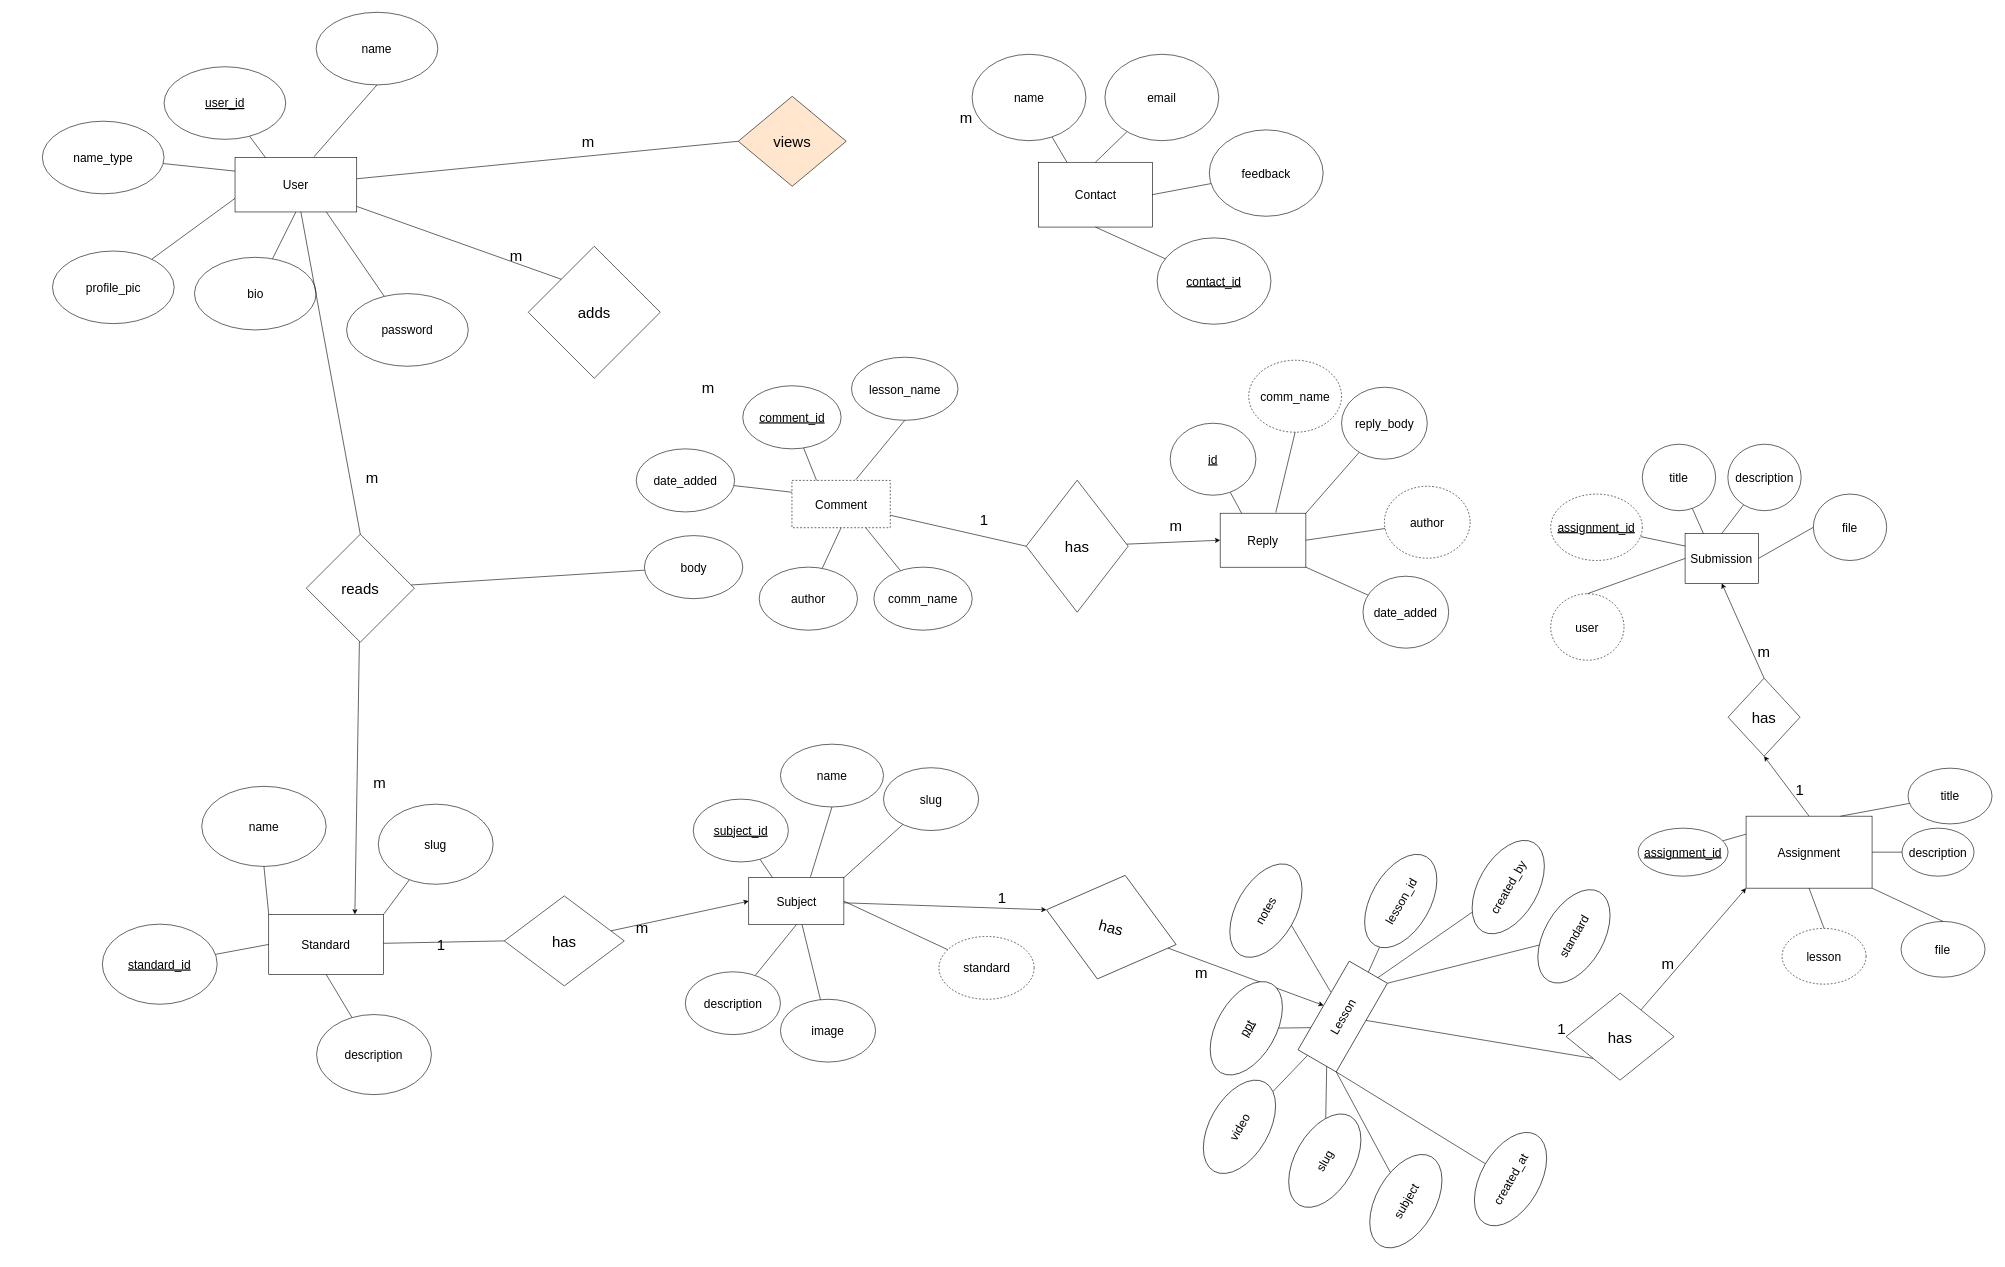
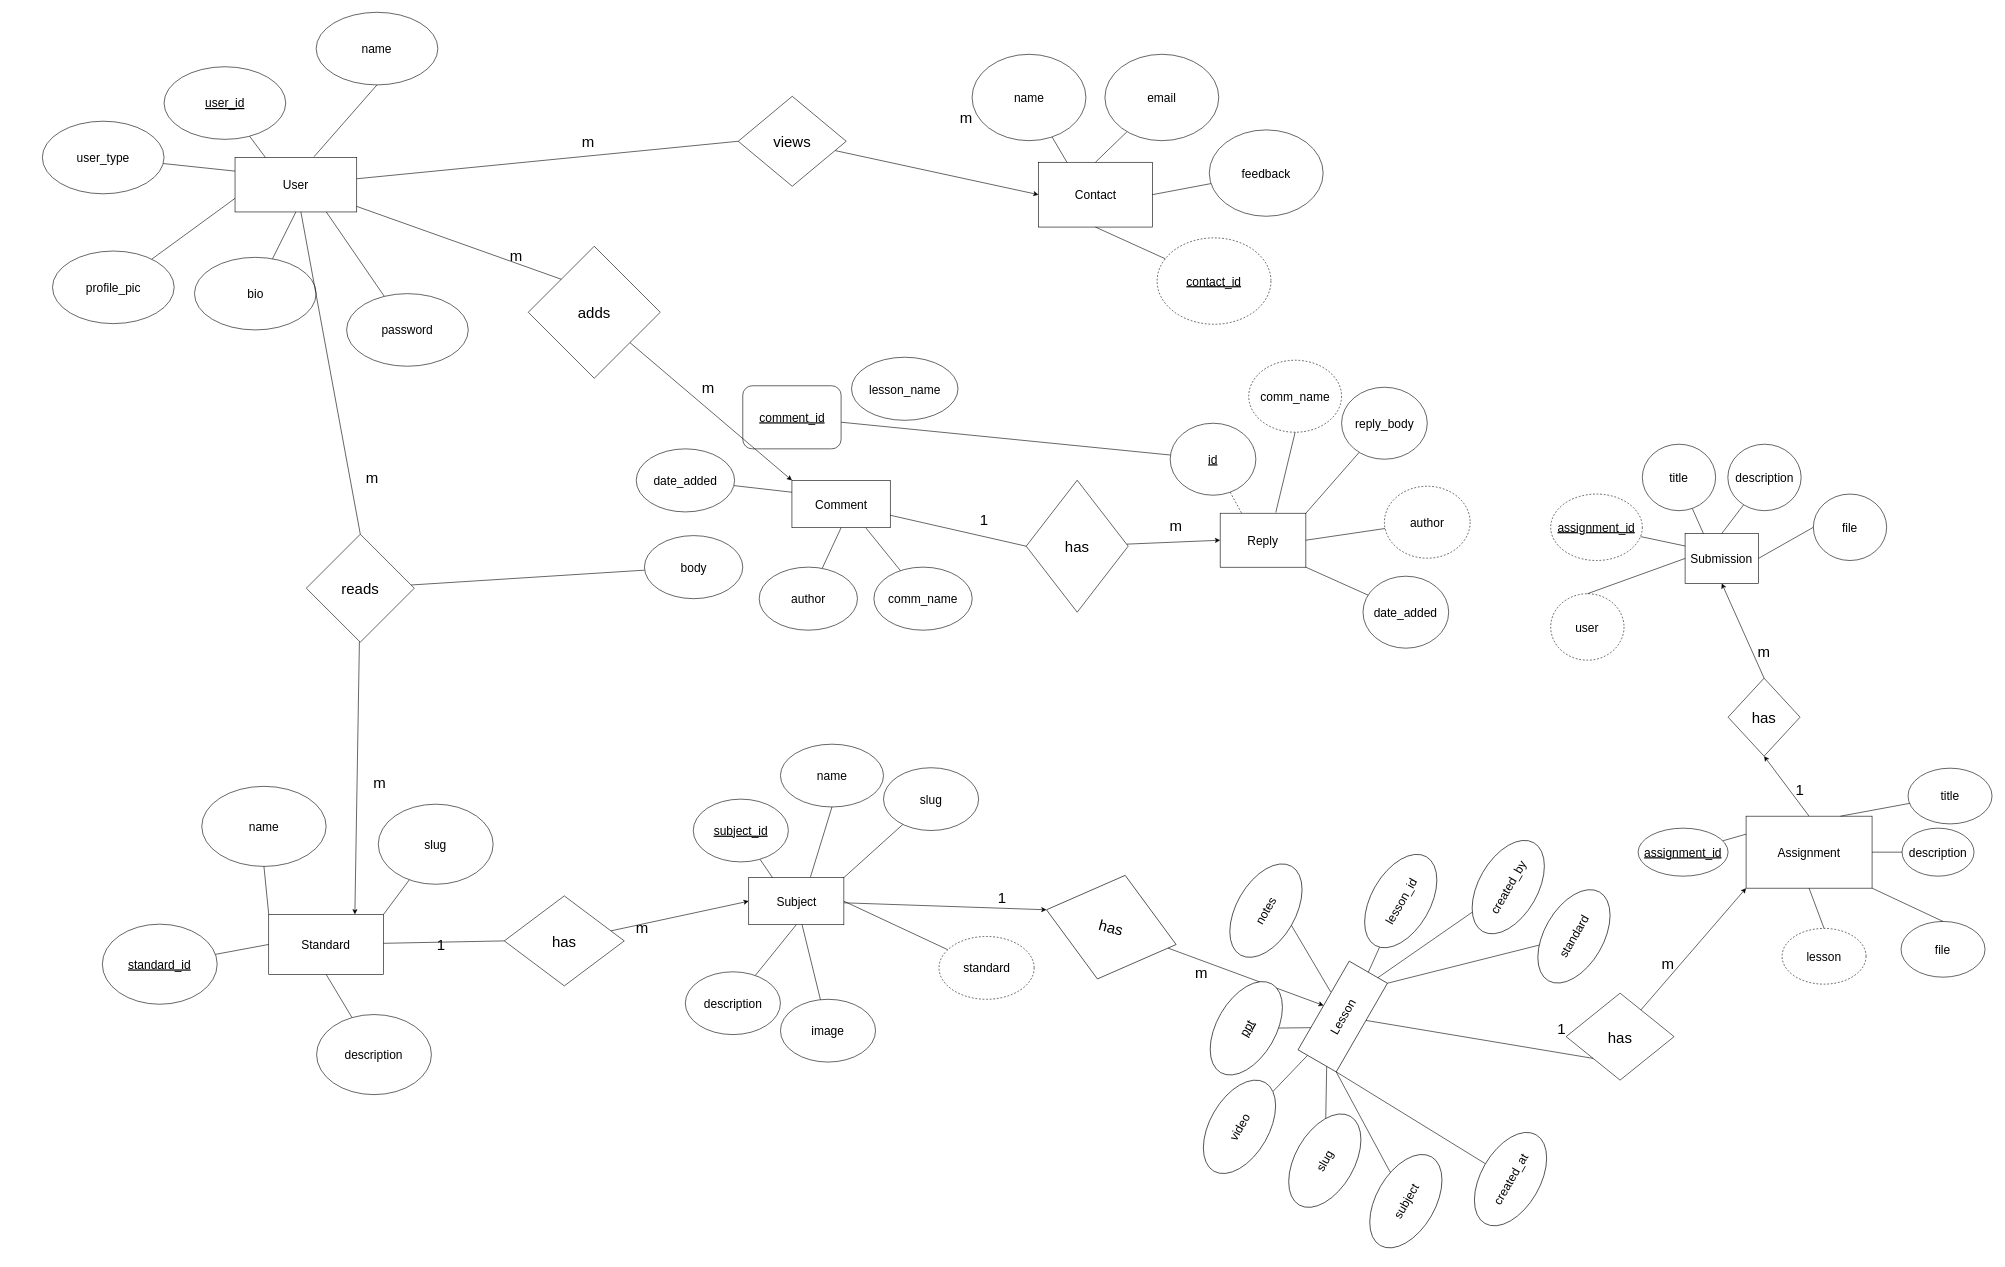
(792, 141) -> (792, 141)
(103, 158) -> (103, 158)
none -> (936, 172)
(1214, 281) -> (1214, 281)
none -> (710, 410)
(792, 417) -> (792, 417)
(880, 450) -> none
(810, 464) -> (1005, 439)
(1236, 502) -> (1236, 502)
(841, 504) -> (841, 504)
